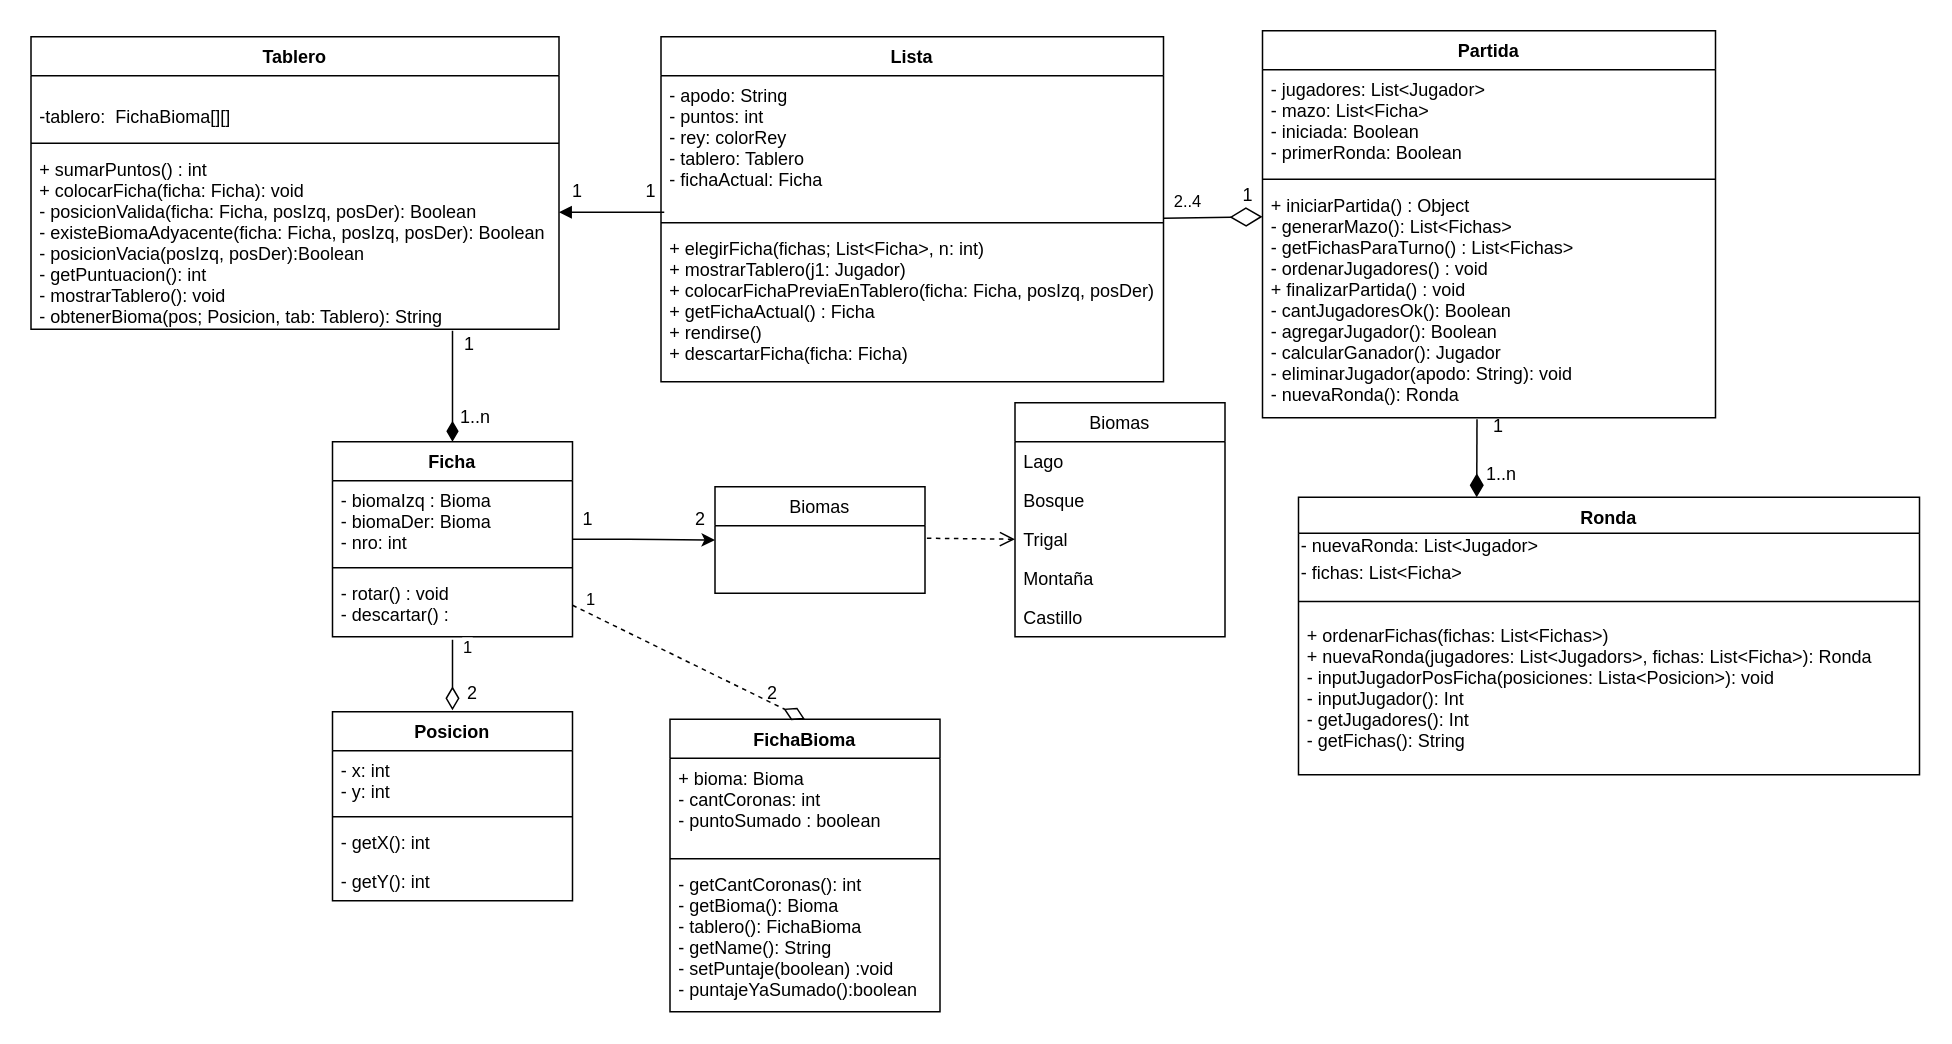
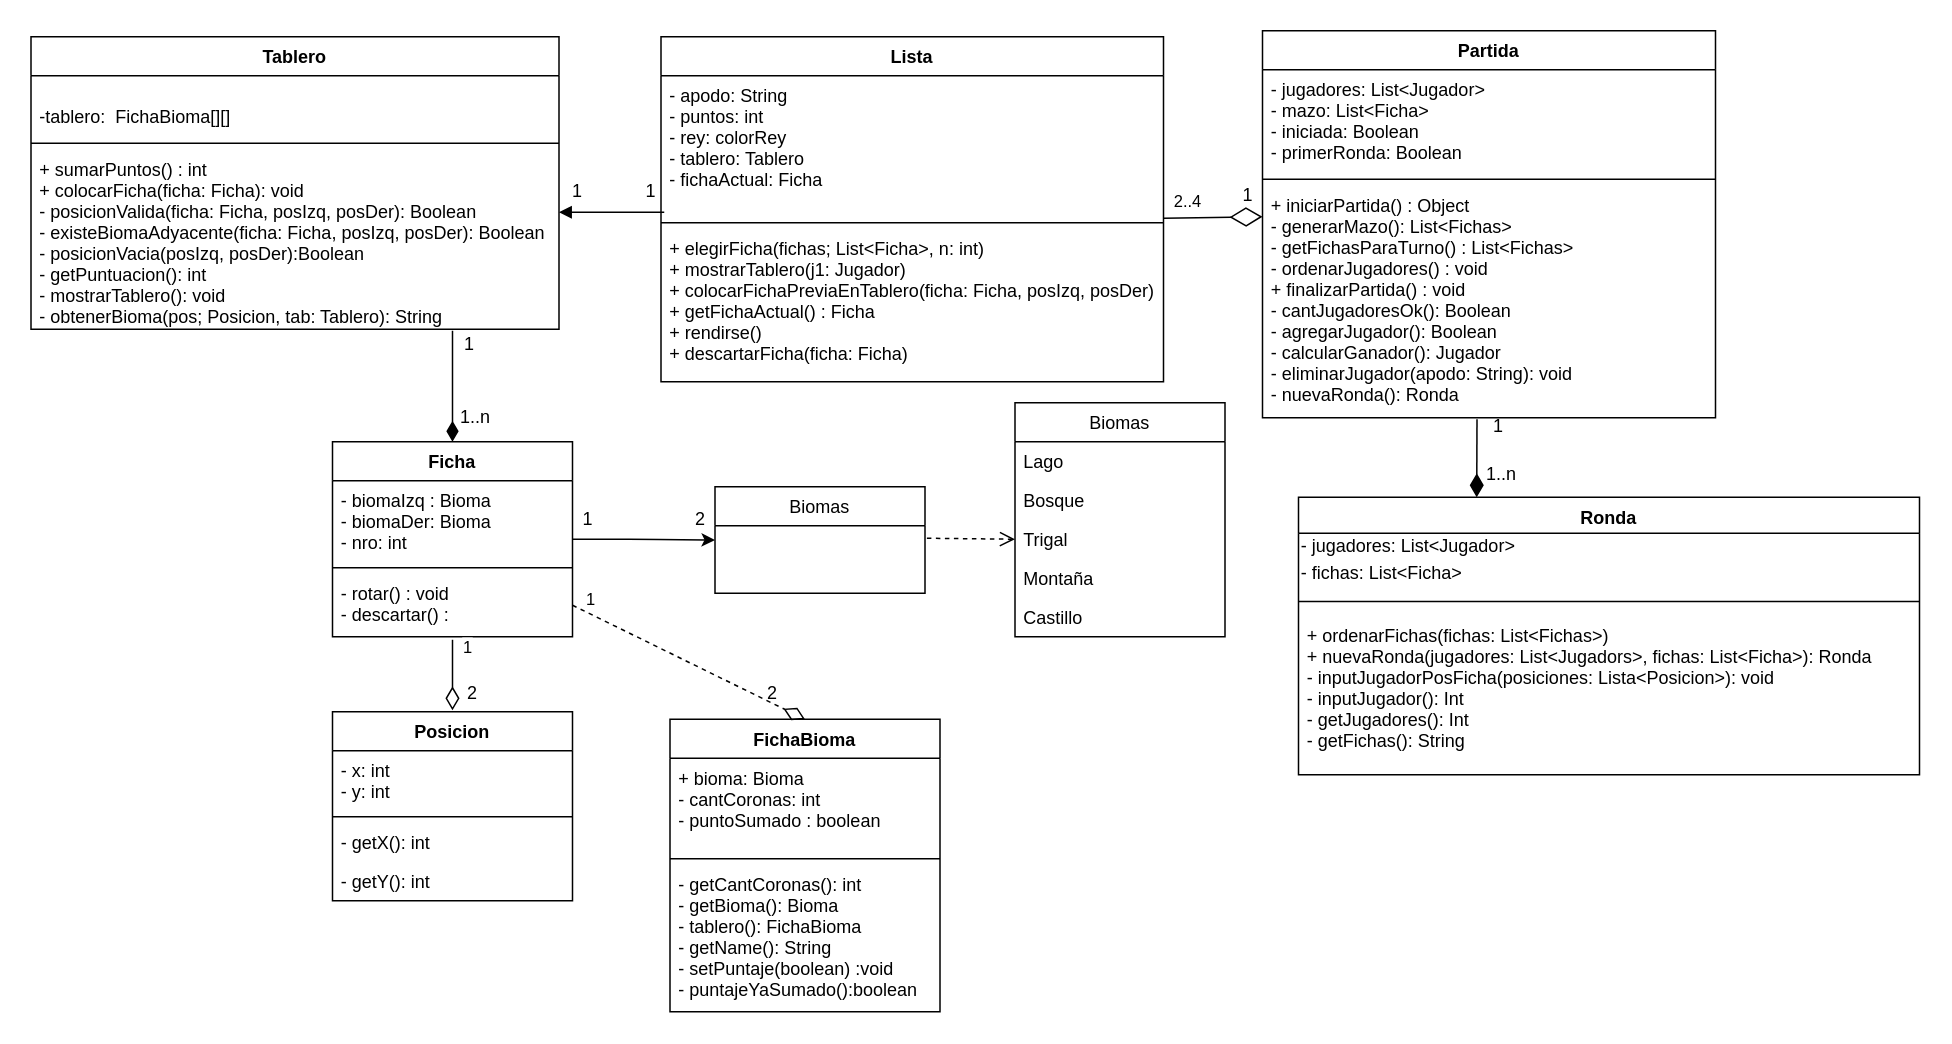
(1428, 547) -> (1423, 547)
